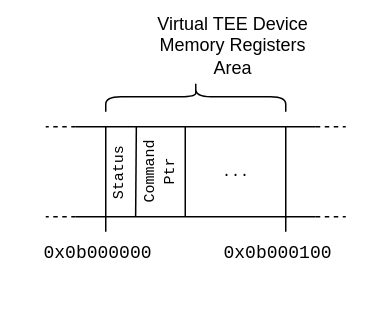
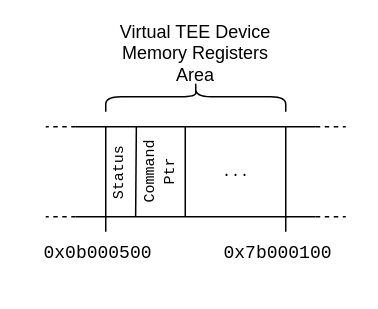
(233, 46) -> (196, 53)
(98, 254) -> (98, 254)
(278, 254) -> (278, 254)
